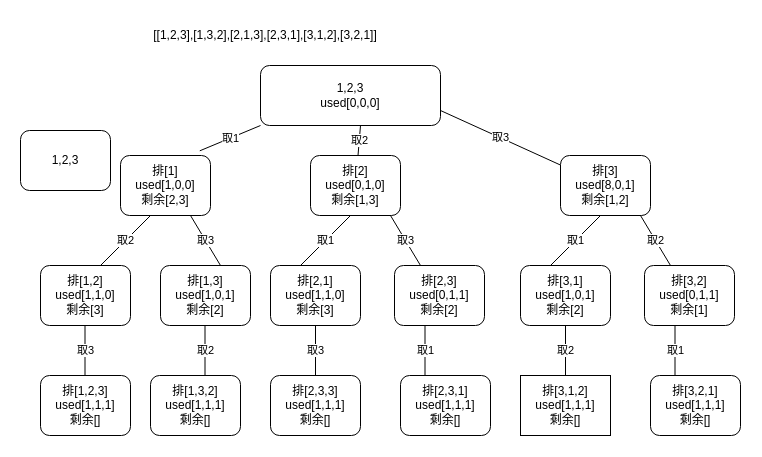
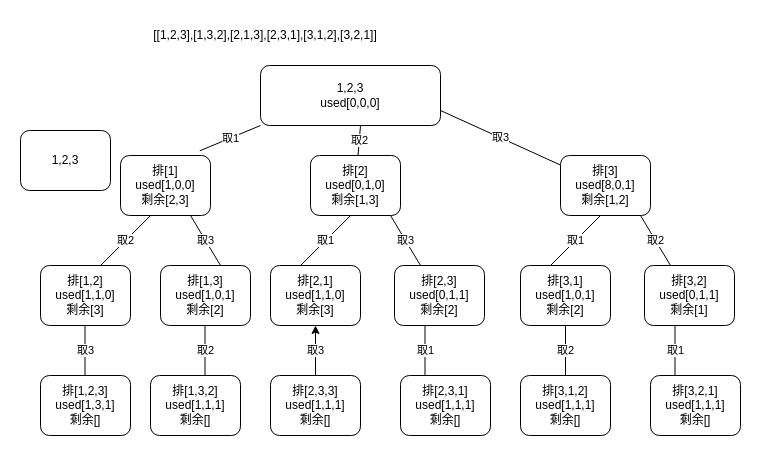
(316, 331) -> (316, 334)
(86, 406) -> (86, 406)
(566, 406) -> (566, 406)
